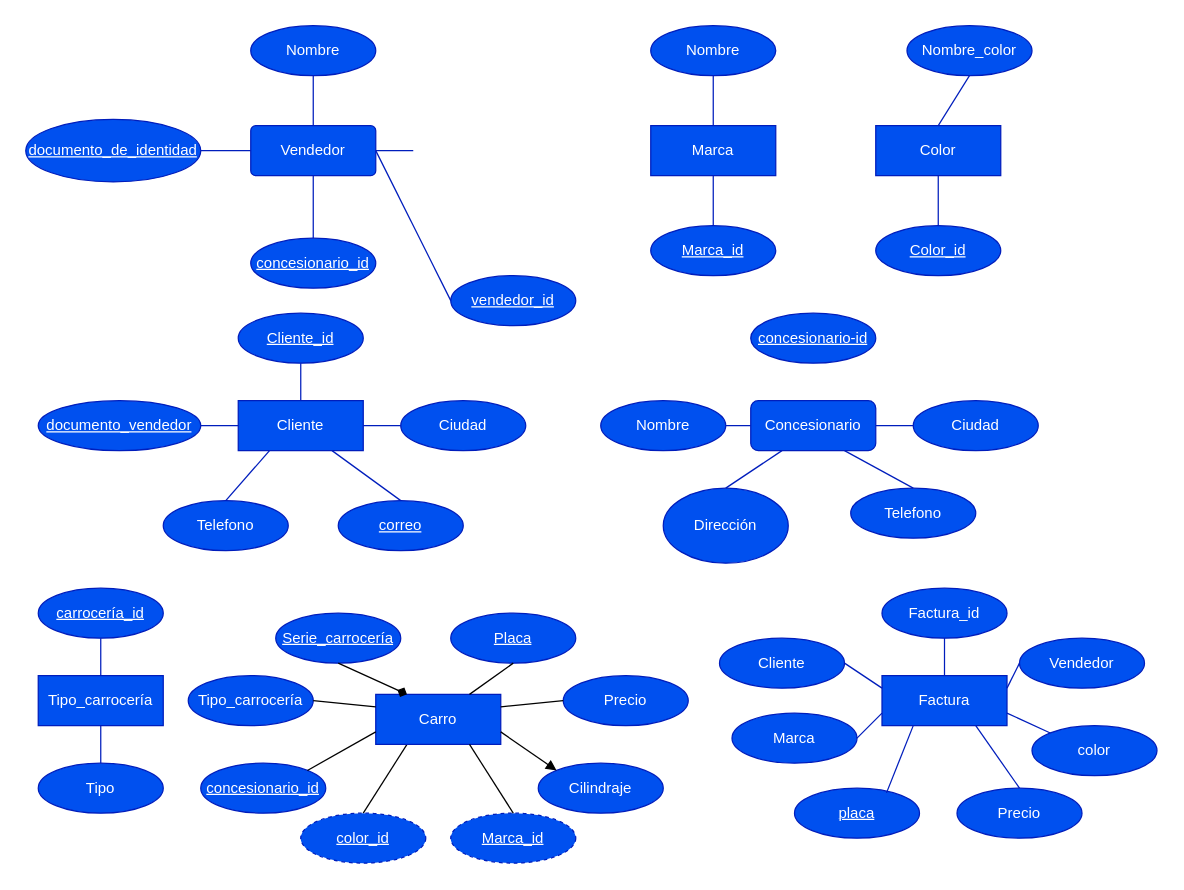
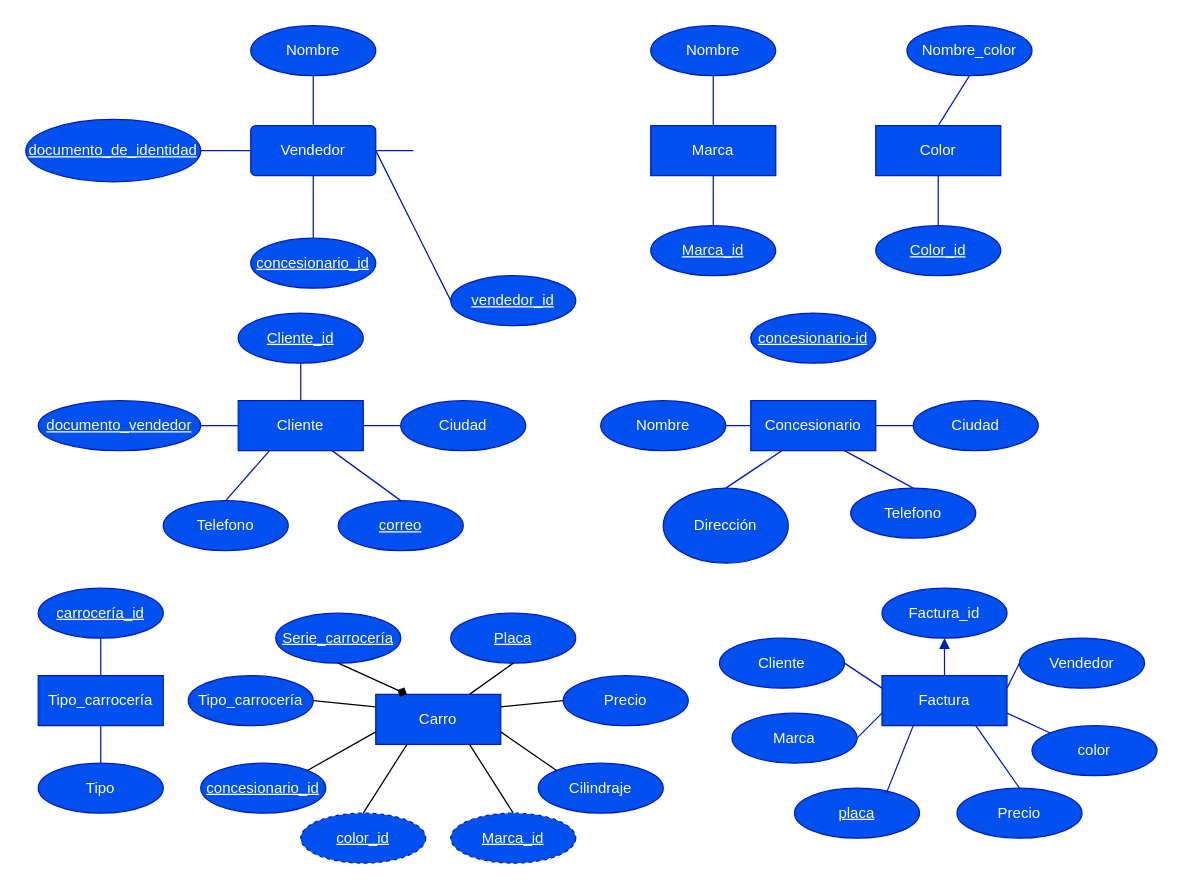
(813, 426) -> (813, 426)
(944, 644) -> (944, 649)
(546, 764) -> (550, 766)
